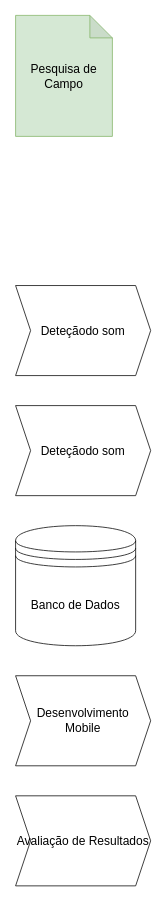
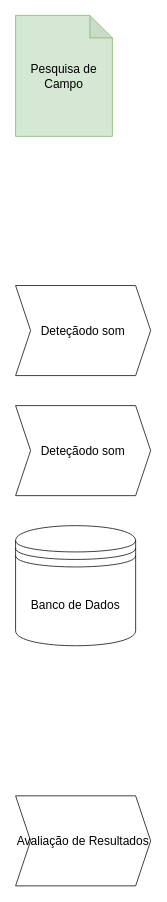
(83, 720) -> none
